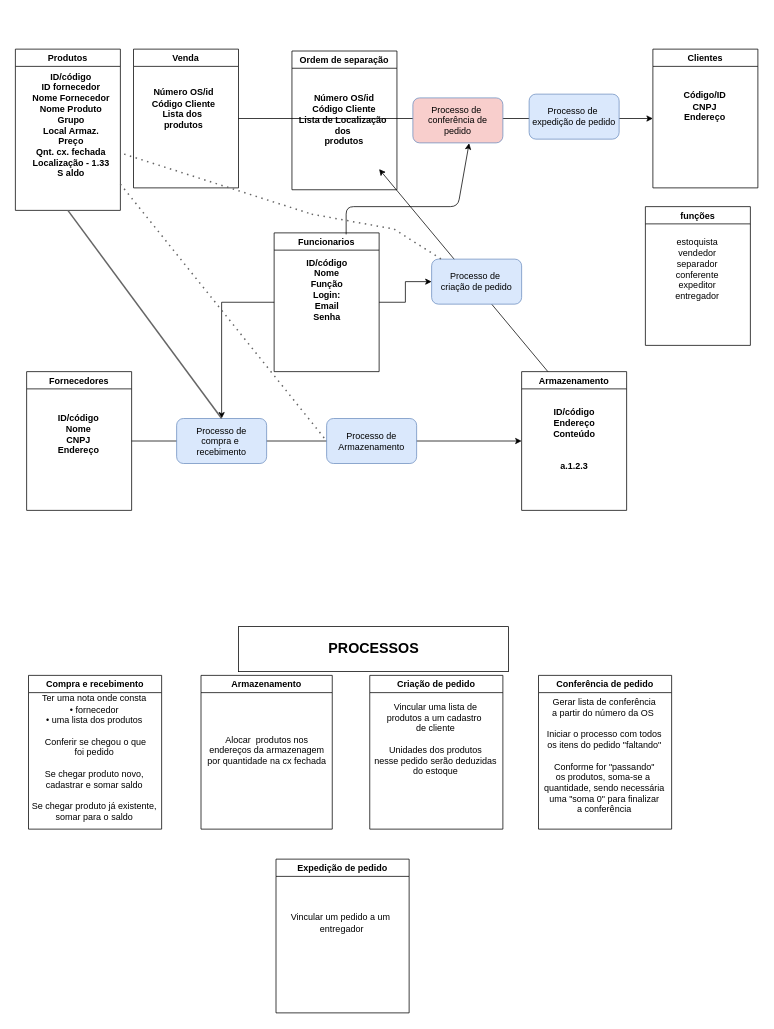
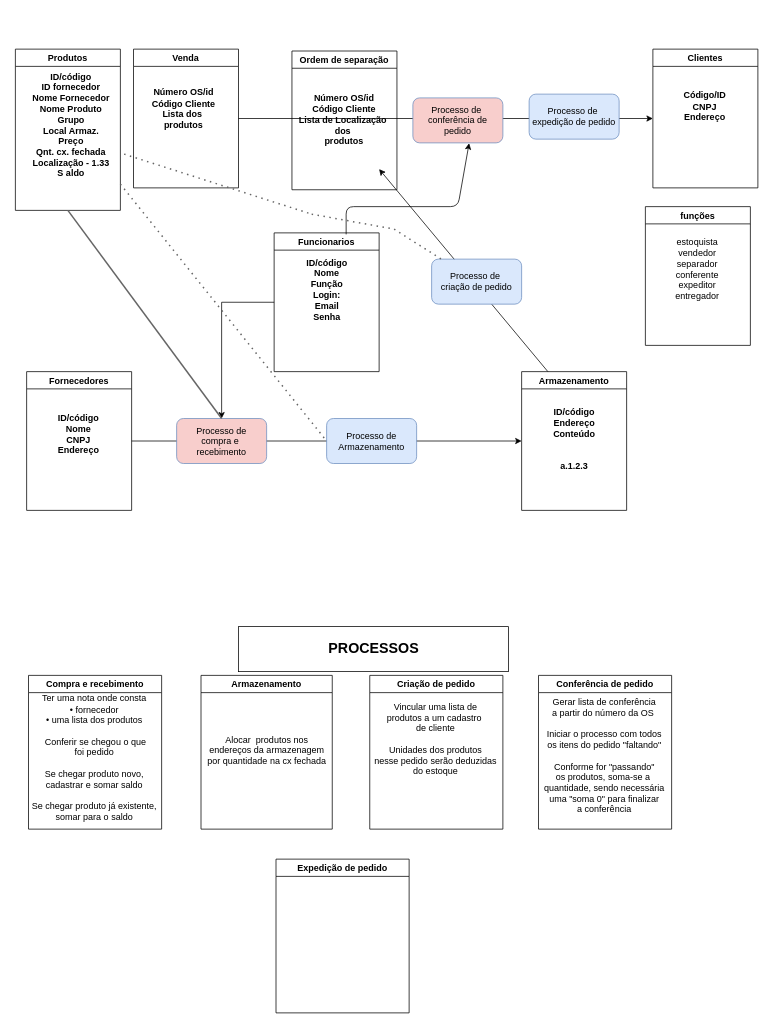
(405, 294) -> none
(222, 441) -> (222, 441)
(342, 923) -> none
